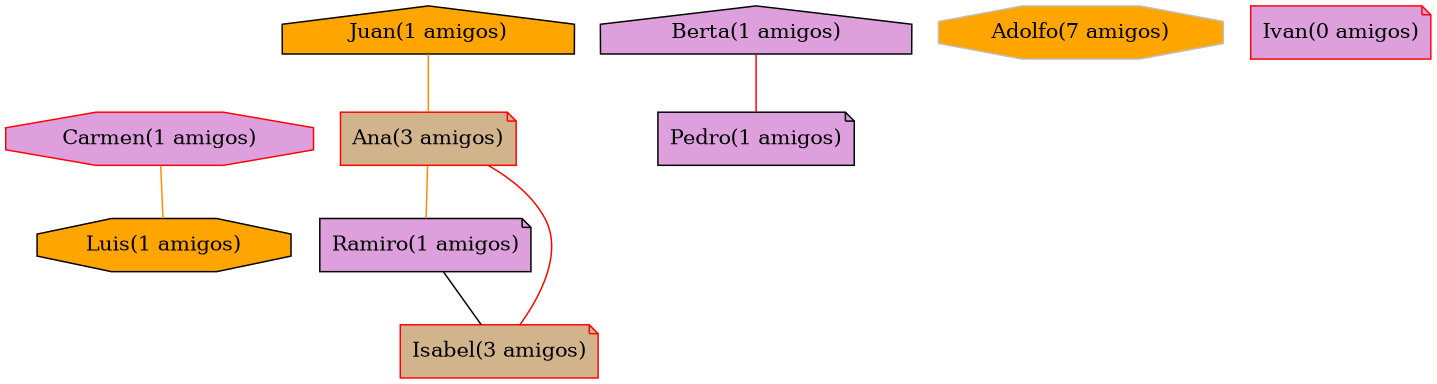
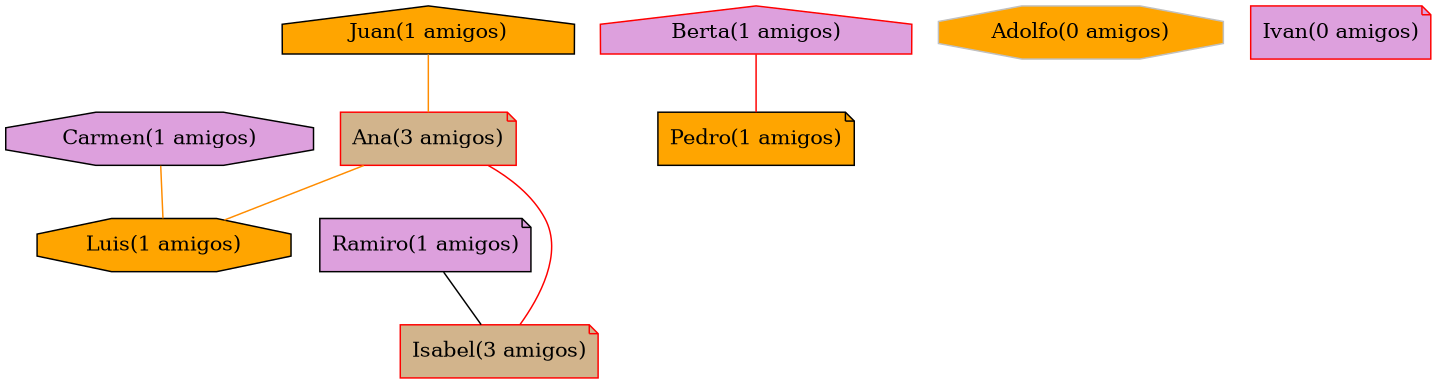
(756, 32) -> (756, 32)
(1081, 32) -> (1081, 32)
(160, 139) -> (160, 139)
(756, 139) -> (756, 139)
(427, 192) -> (294, 193)
